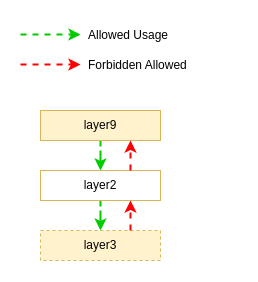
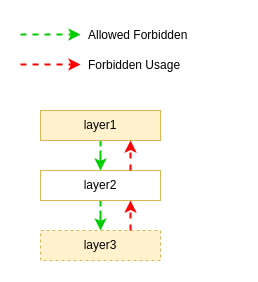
(128, 36) -> (139, 36)
(139, 66) -> (136, 66)
(101, 126) -> (101, 126)
